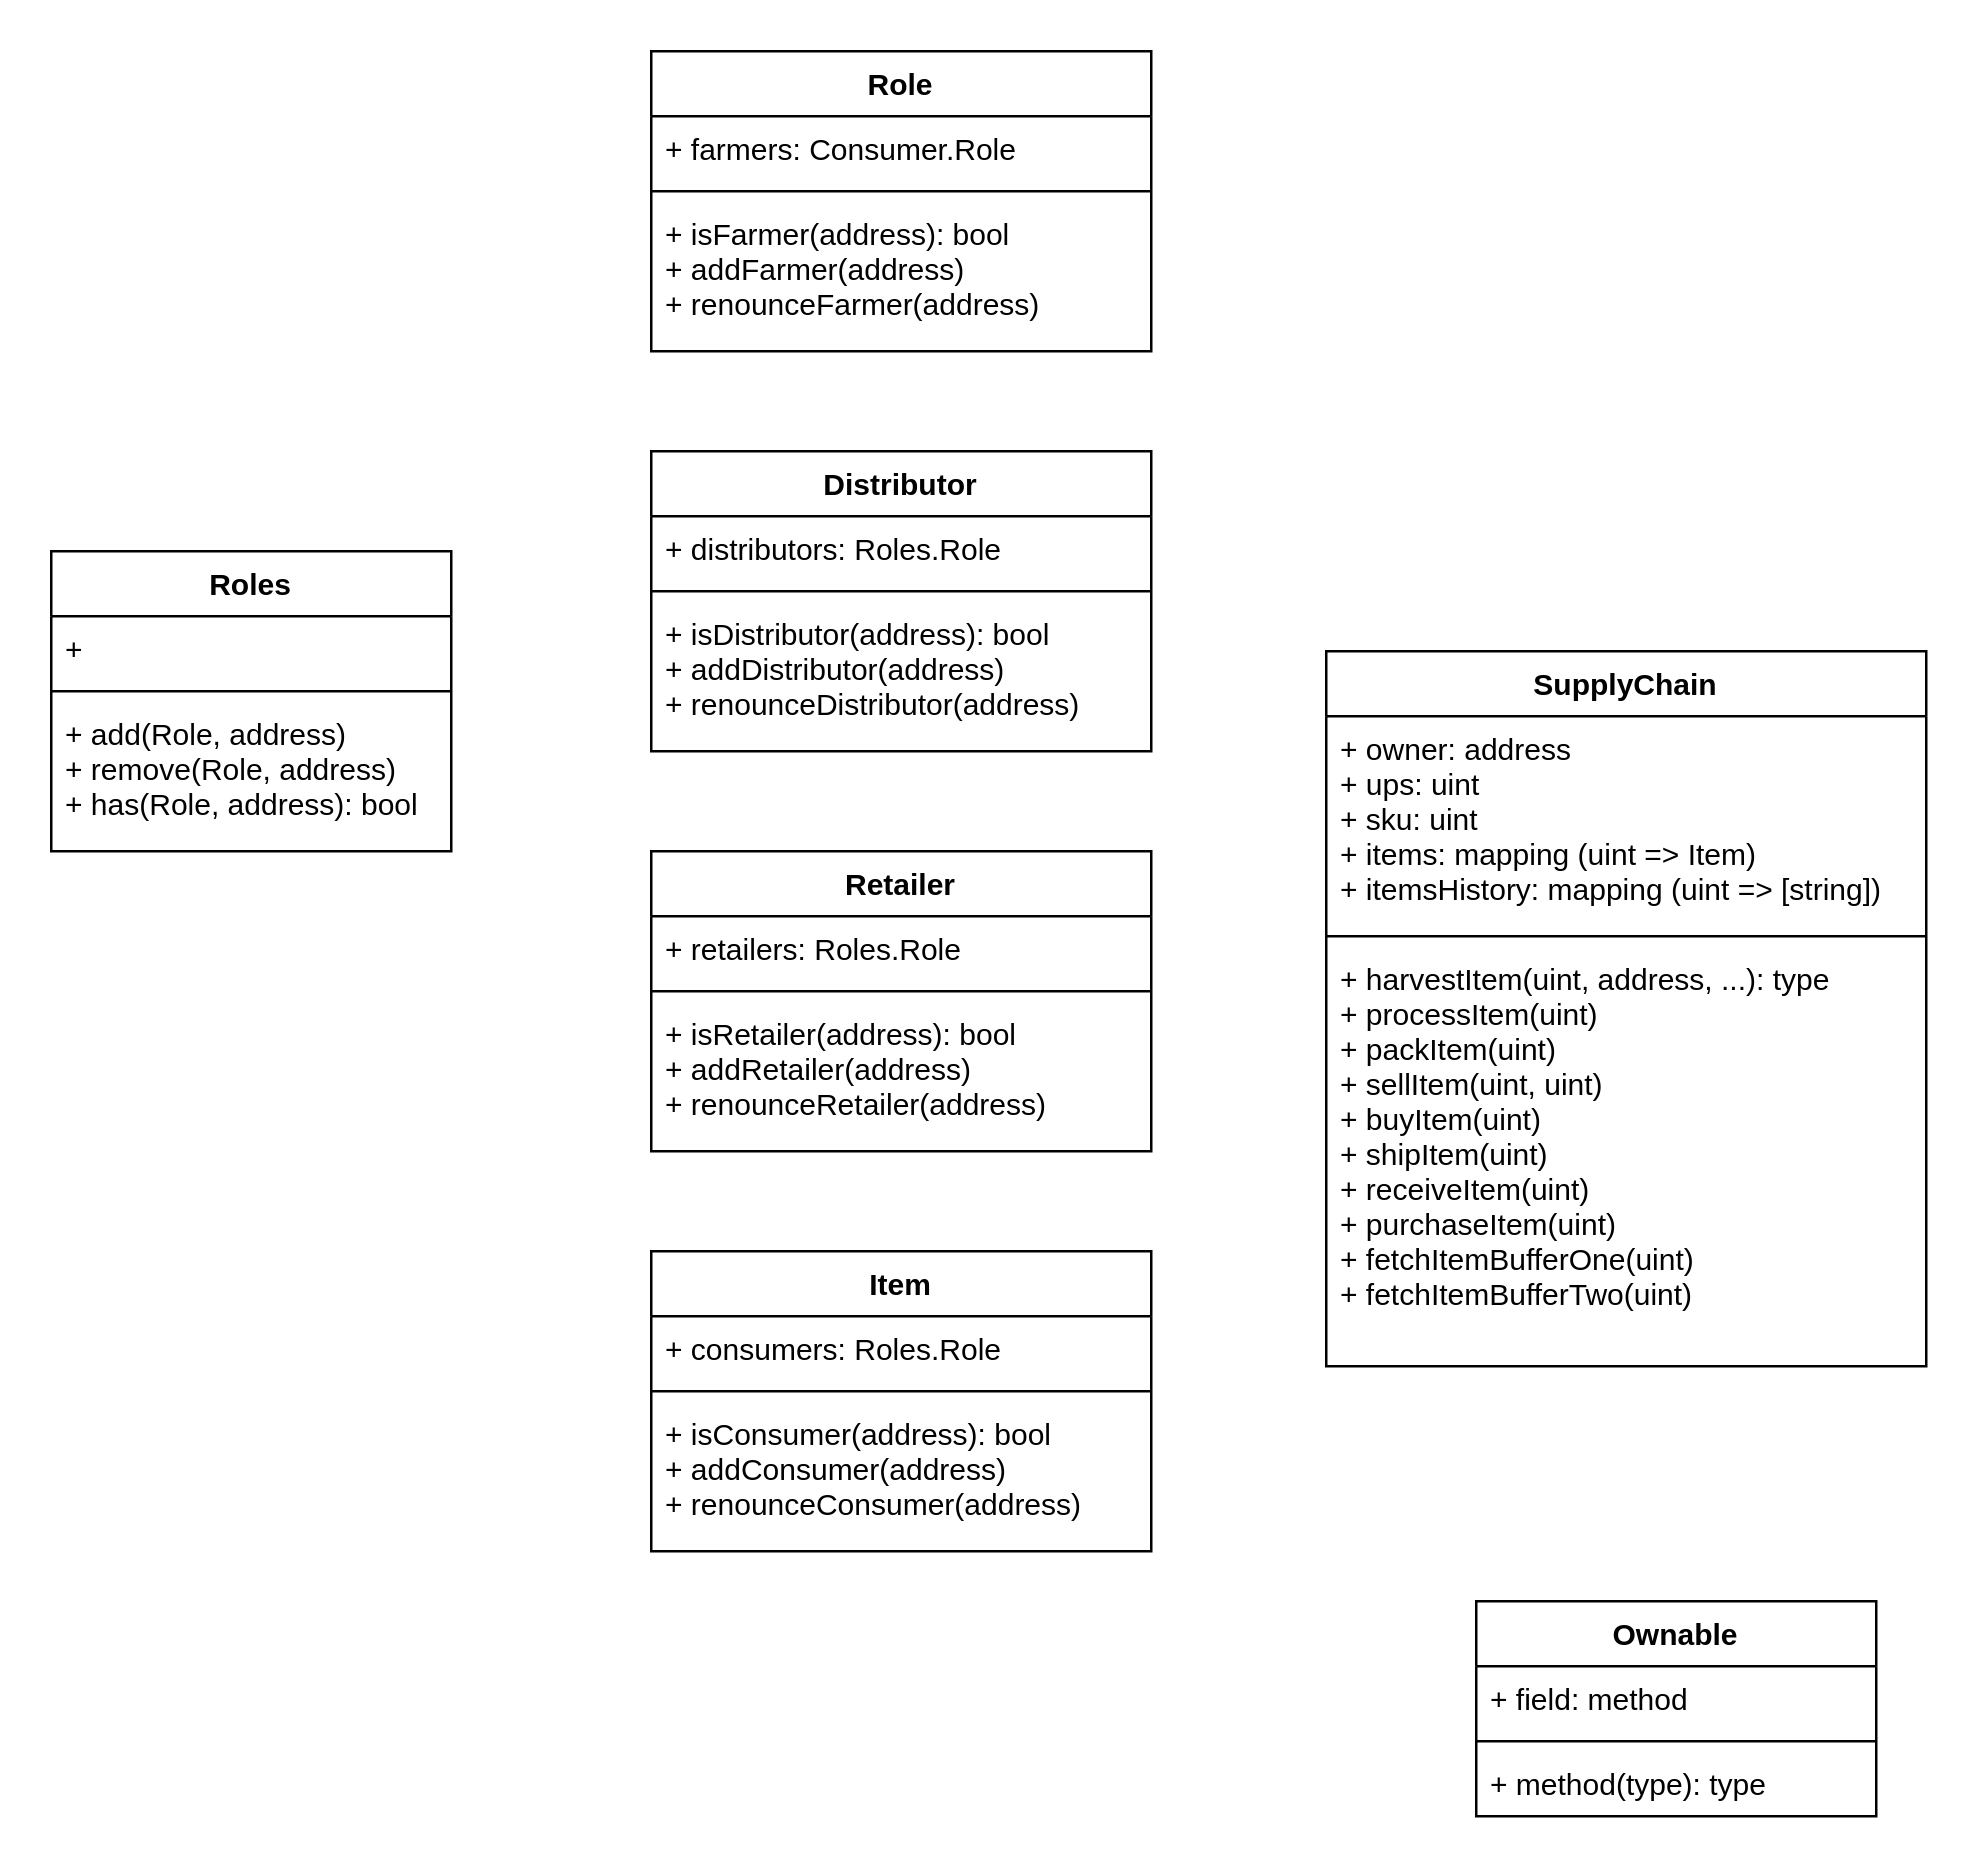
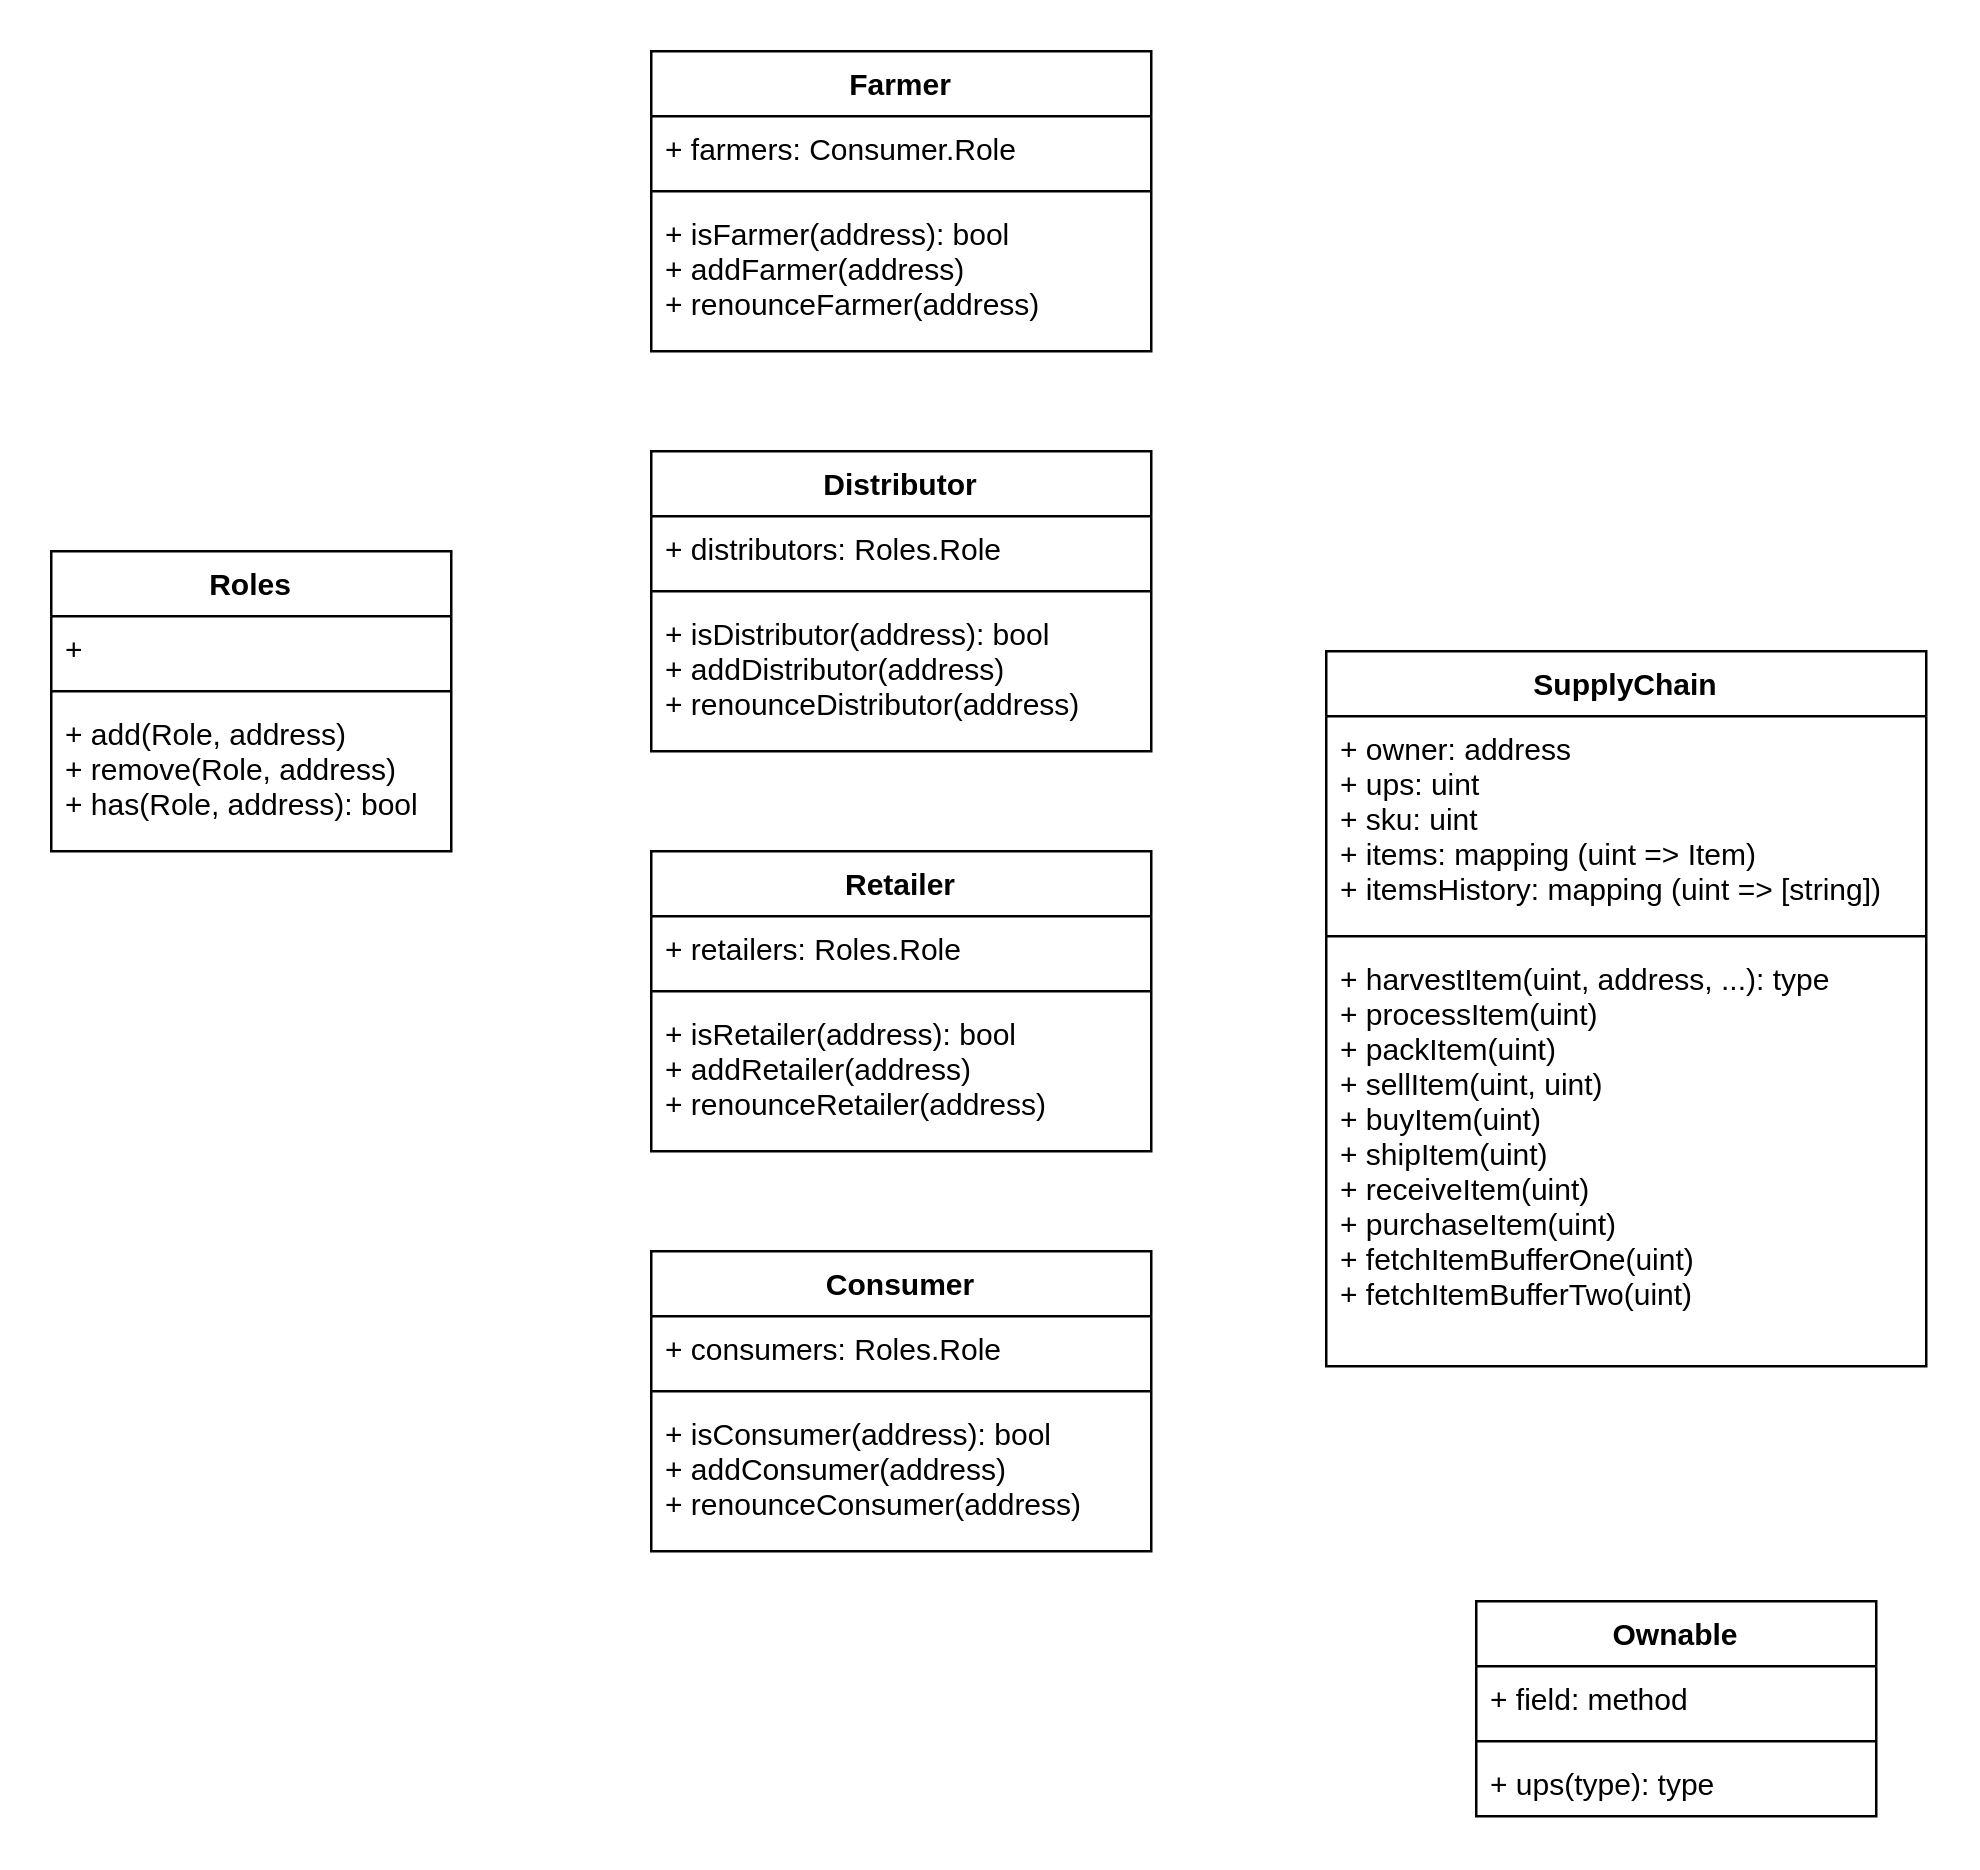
(900, 85) -> (900, 85)
(900, 1285) -> (900, 1285)
(1646, 1785) -> (1621, 1785)
